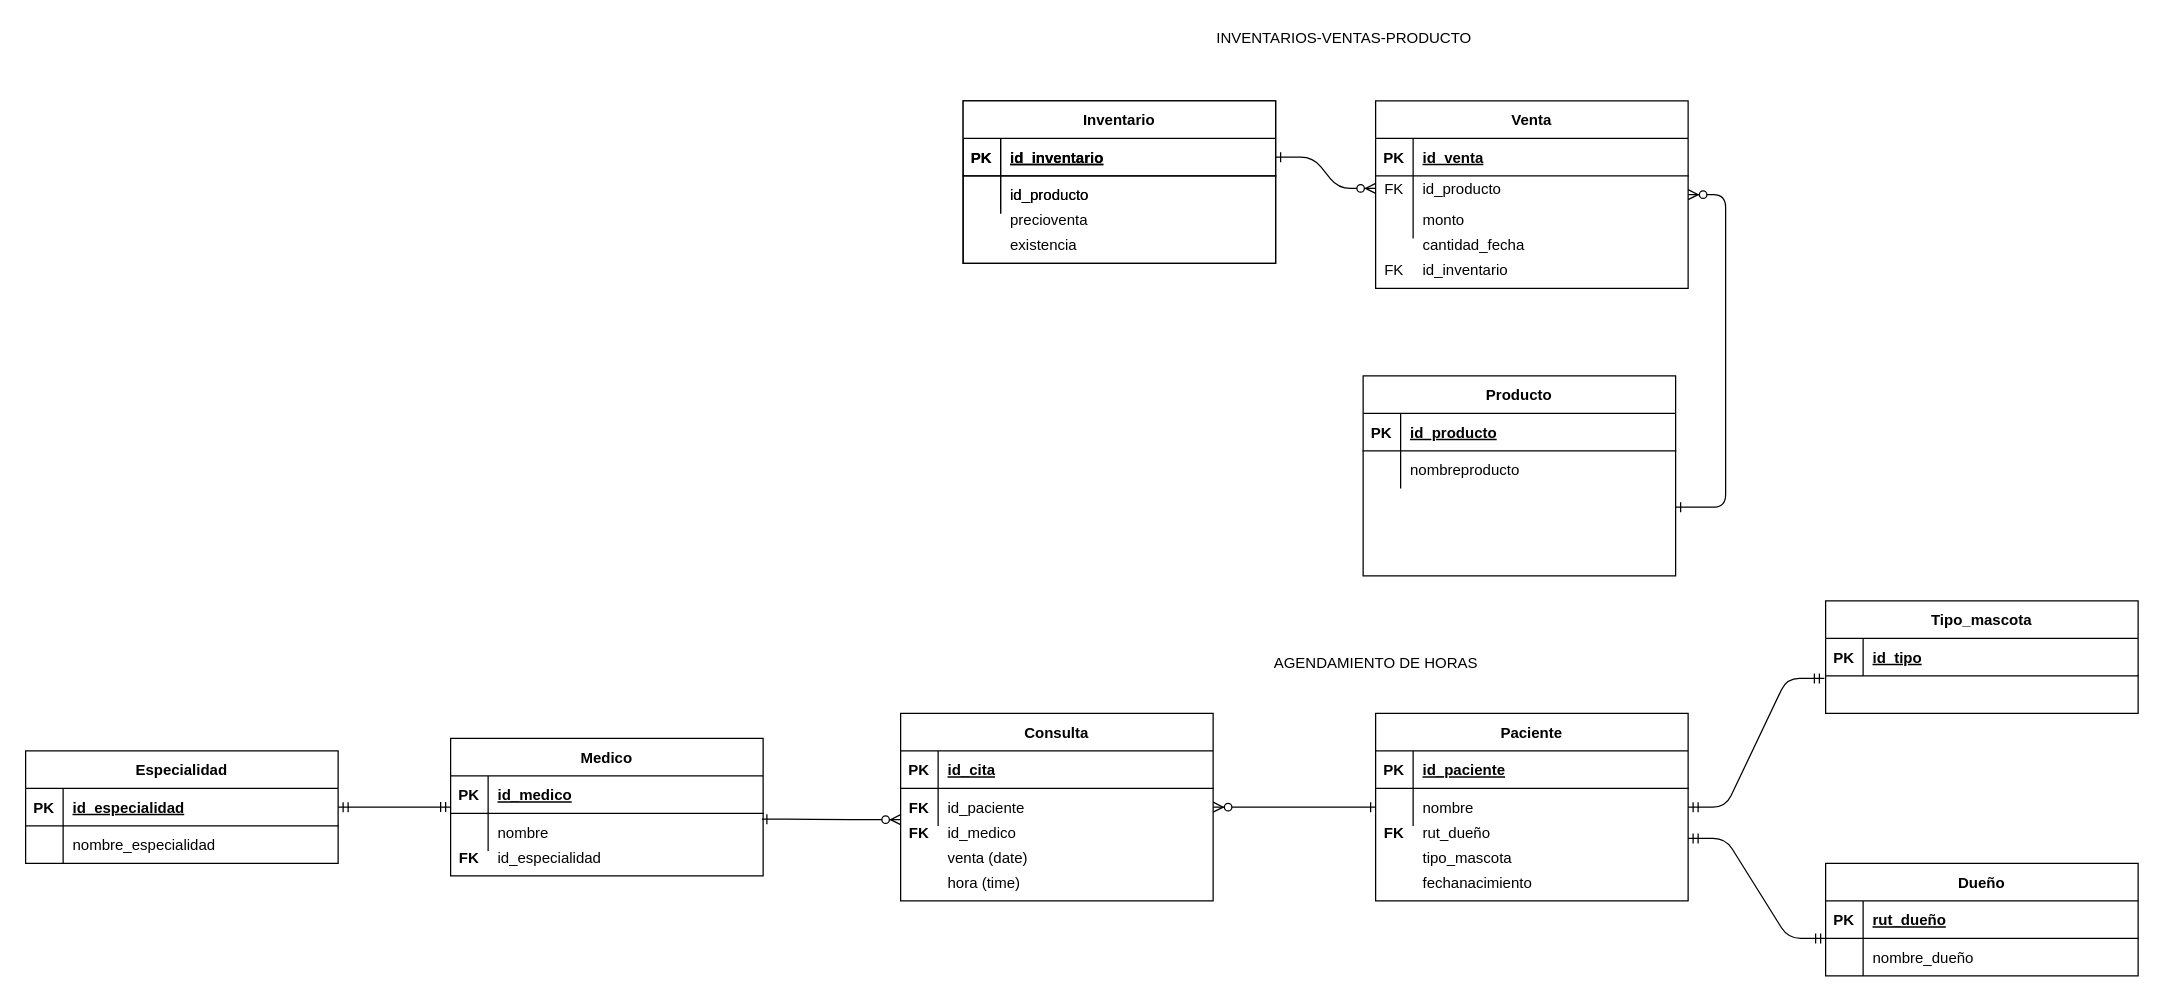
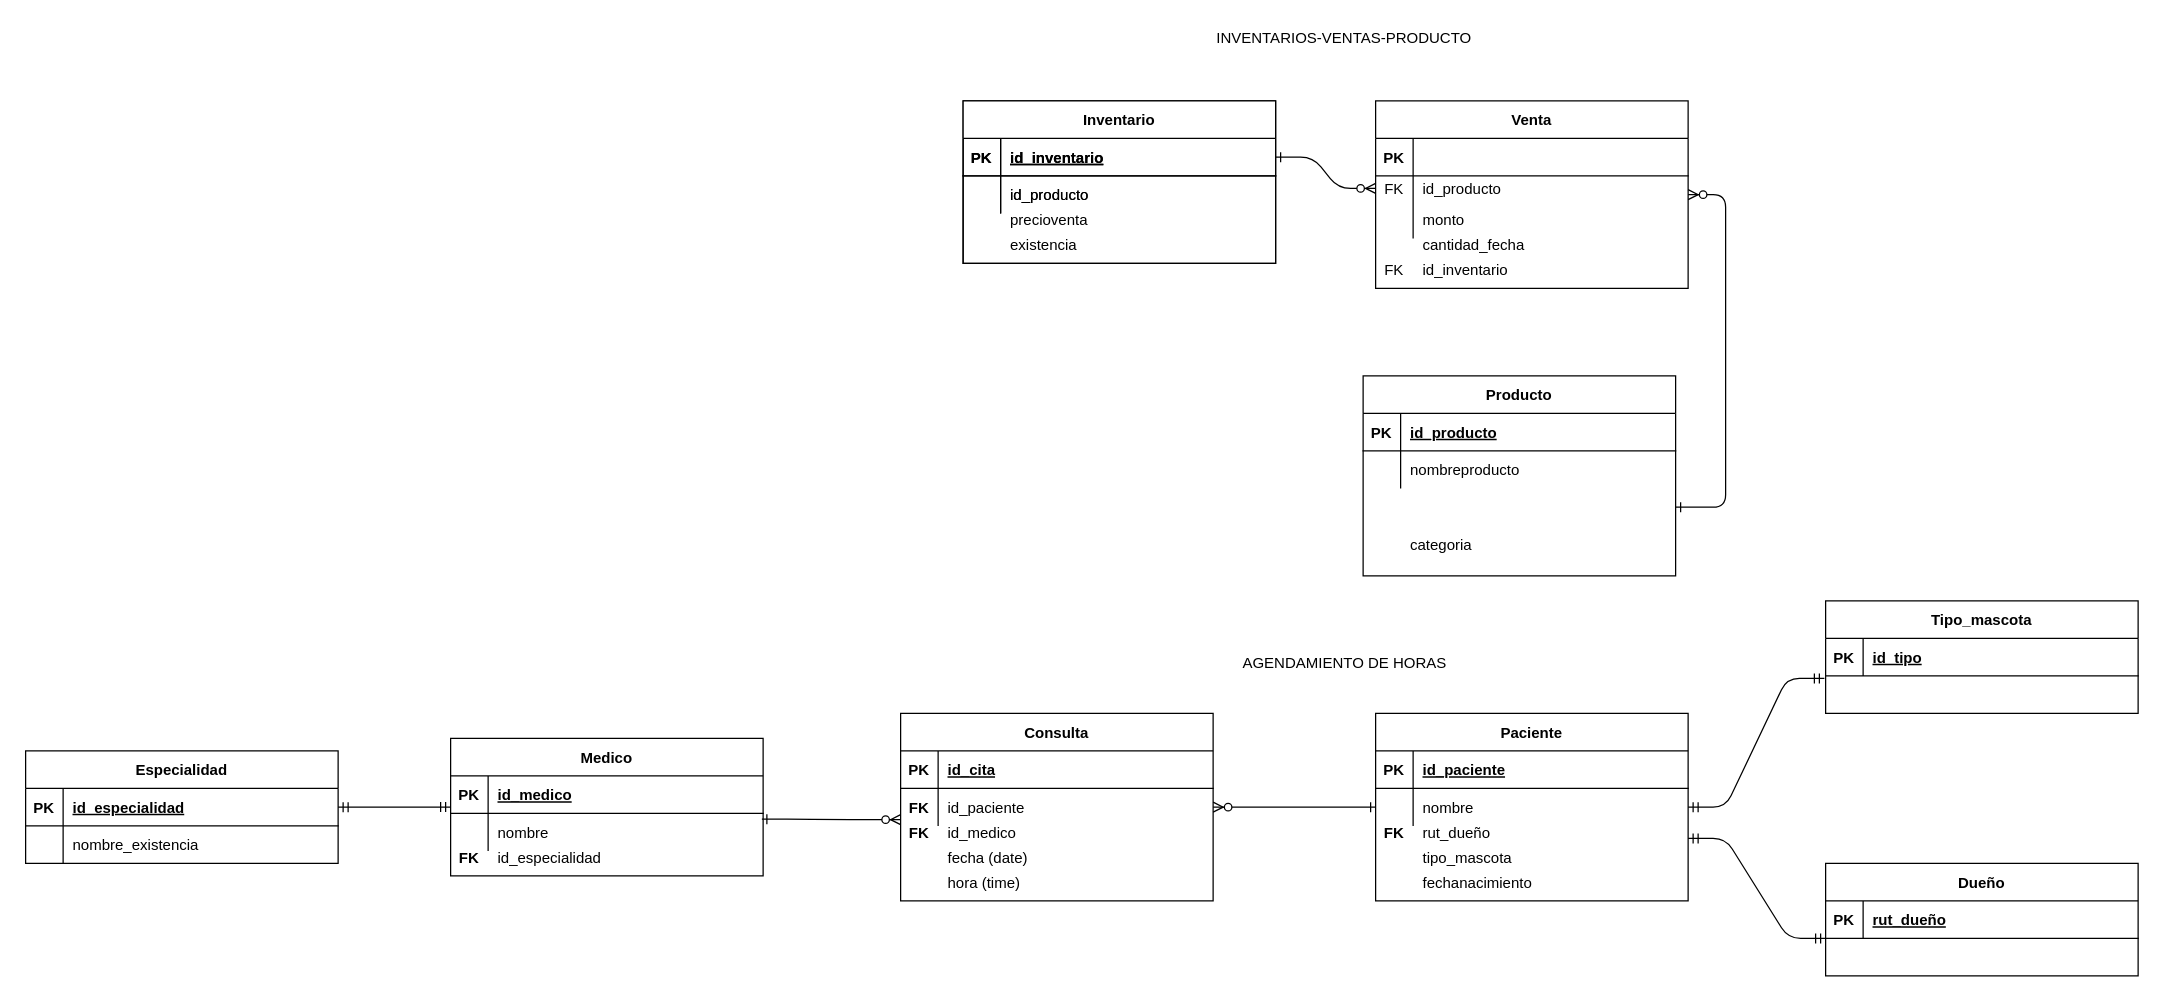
(1551, 157) -> none
none -> (1538, 544)
(1376, 663) -> (1345, 663)
(146, 845) -> (140, 845)
(996, 858) -> (996, 858)
(2001, 957) -> none
